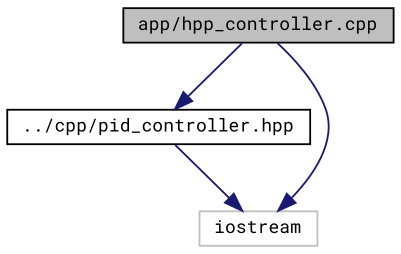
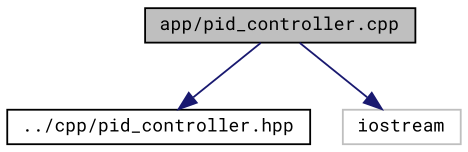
(258, 25) -> (280, 25)
(202, 172) -> none
